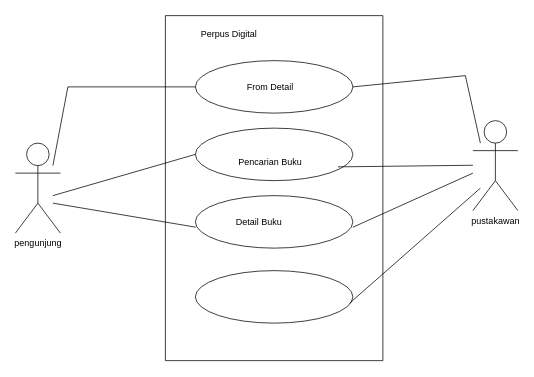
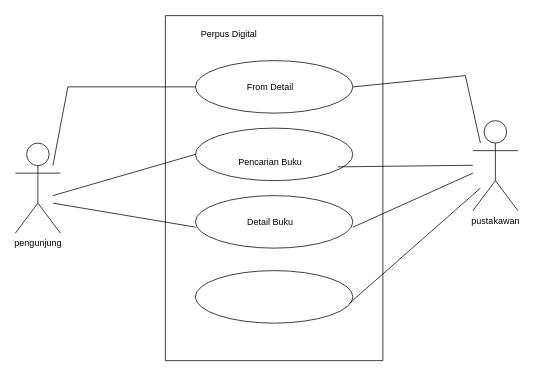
(259, 222) -> (270, 222)
